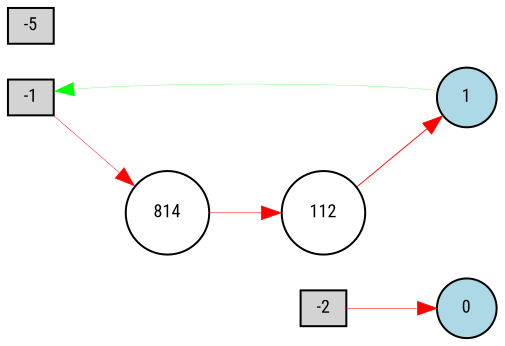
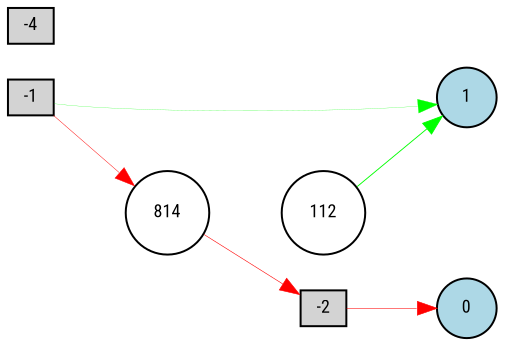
(31, 26) -> (31, 26)
(256, 84) -> (236, 111)
(392, 158) -> (392, 158)
(236, 213) -> (243, 259)
